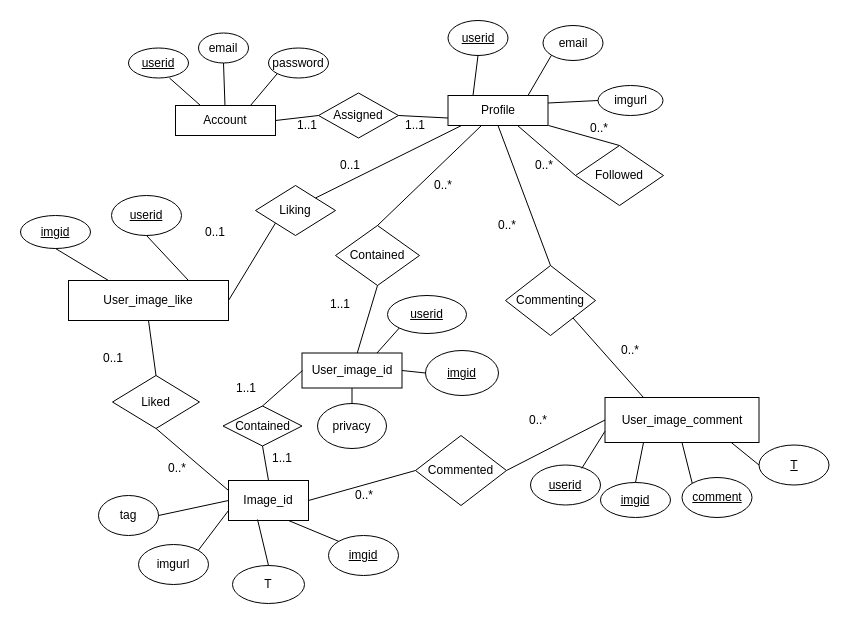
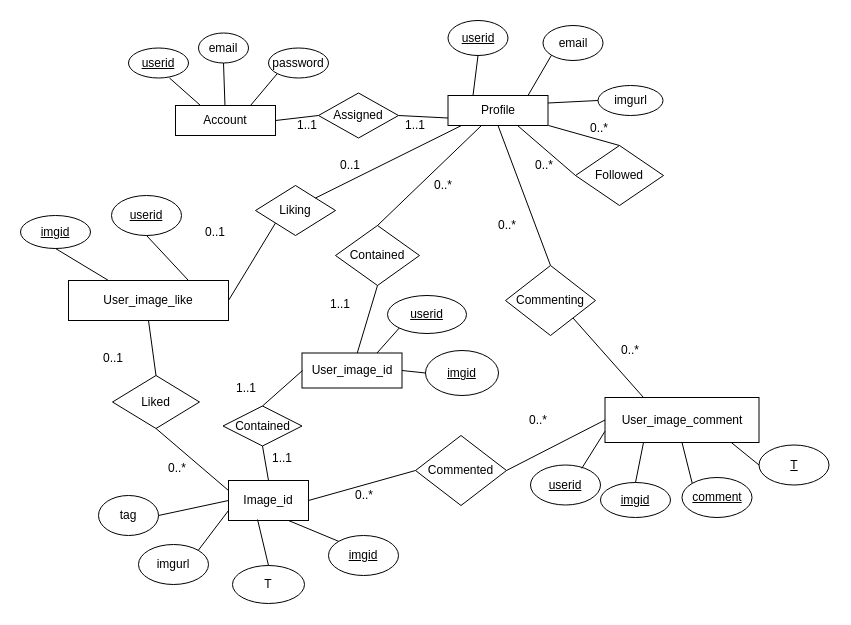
(352, 396) -> none
(352, 426) -> none
